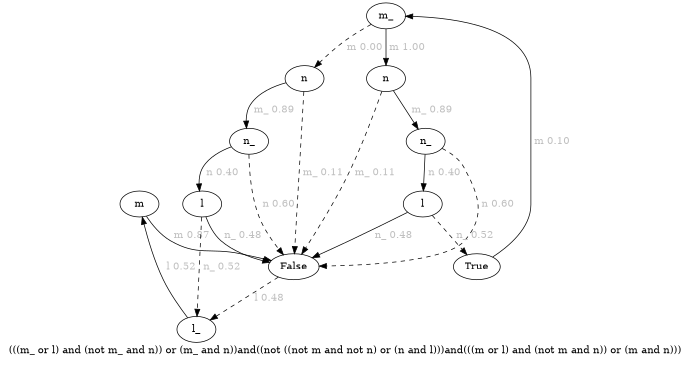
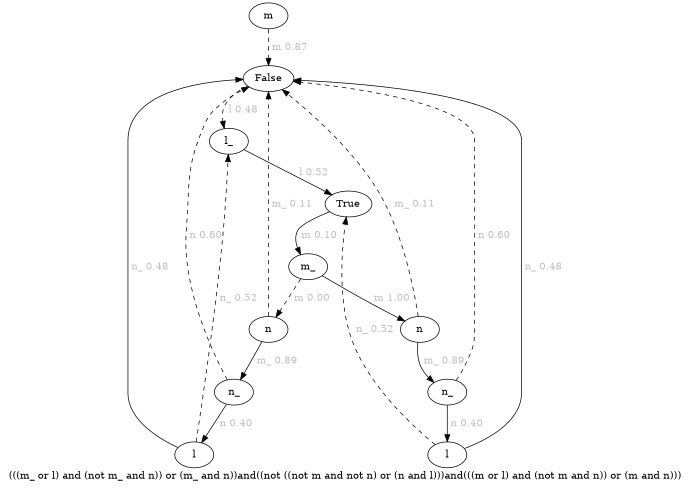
(193, 249) -> (269, 44)
(160, 274) -> (285, 171)
